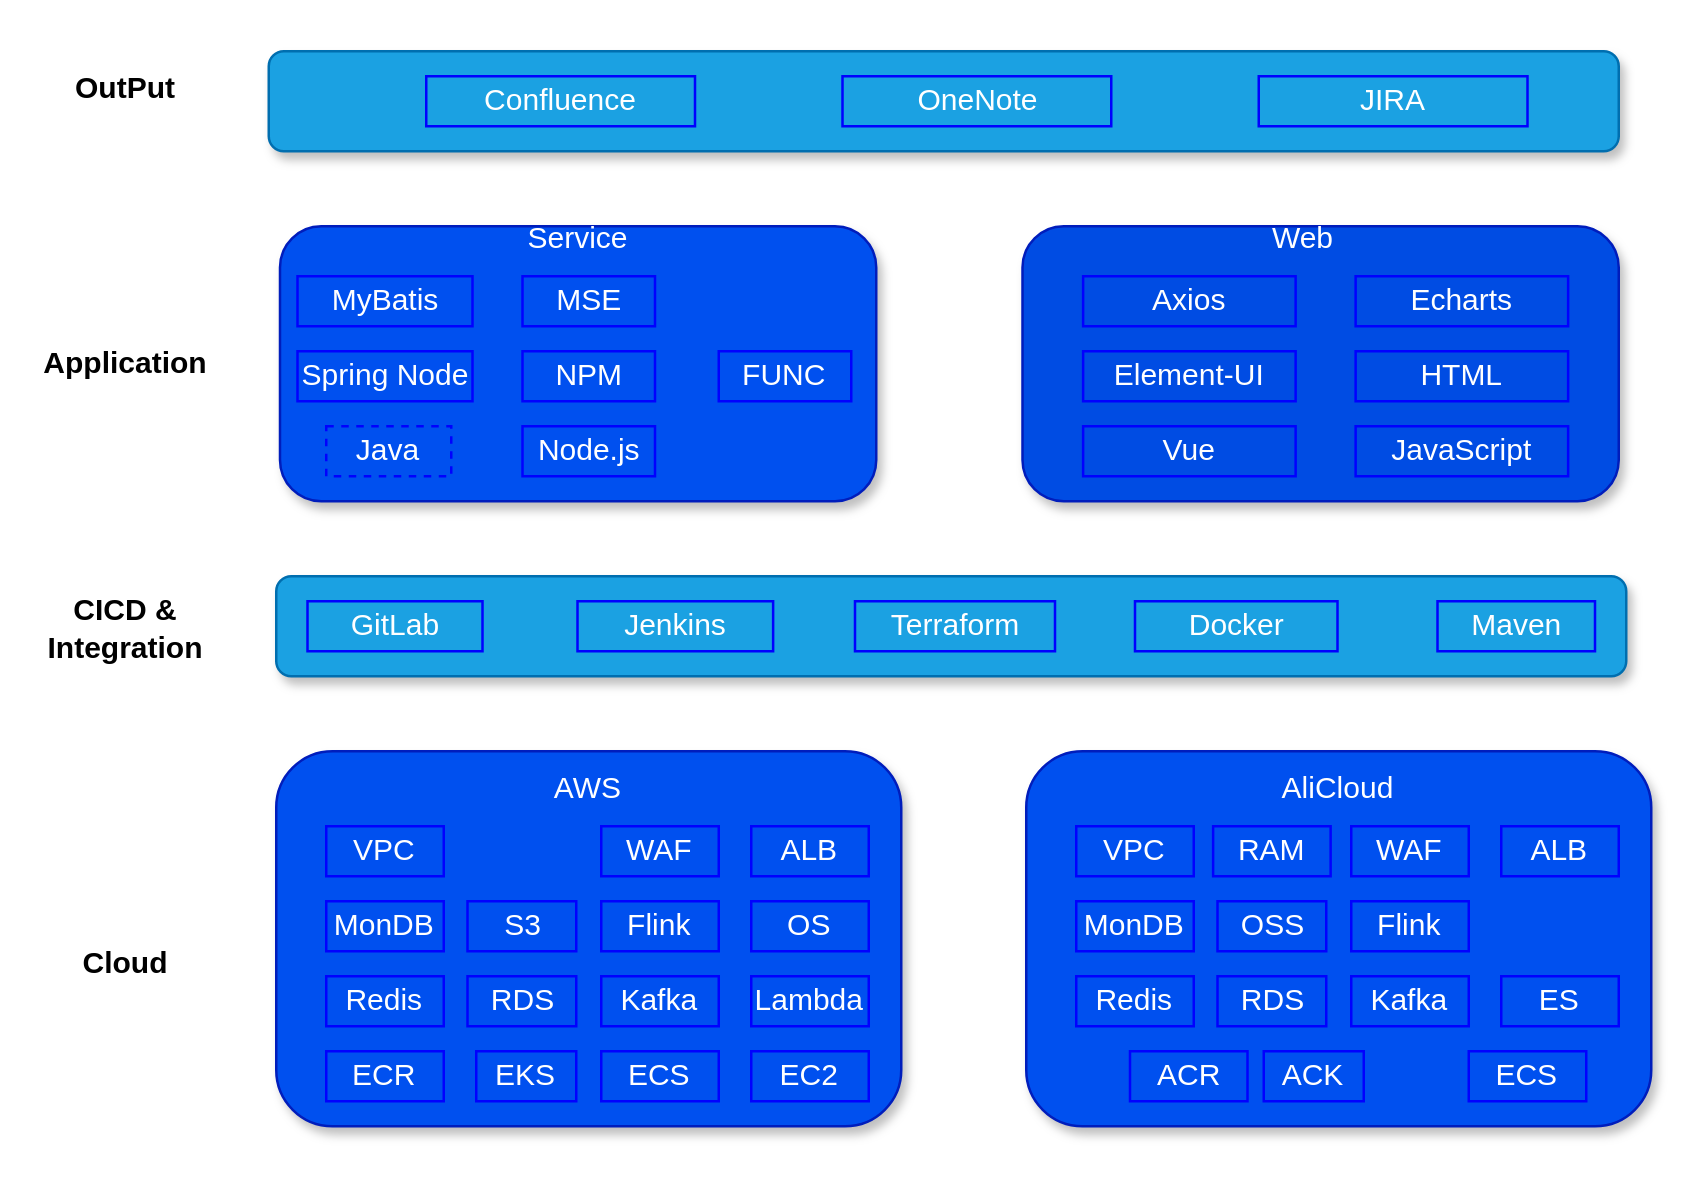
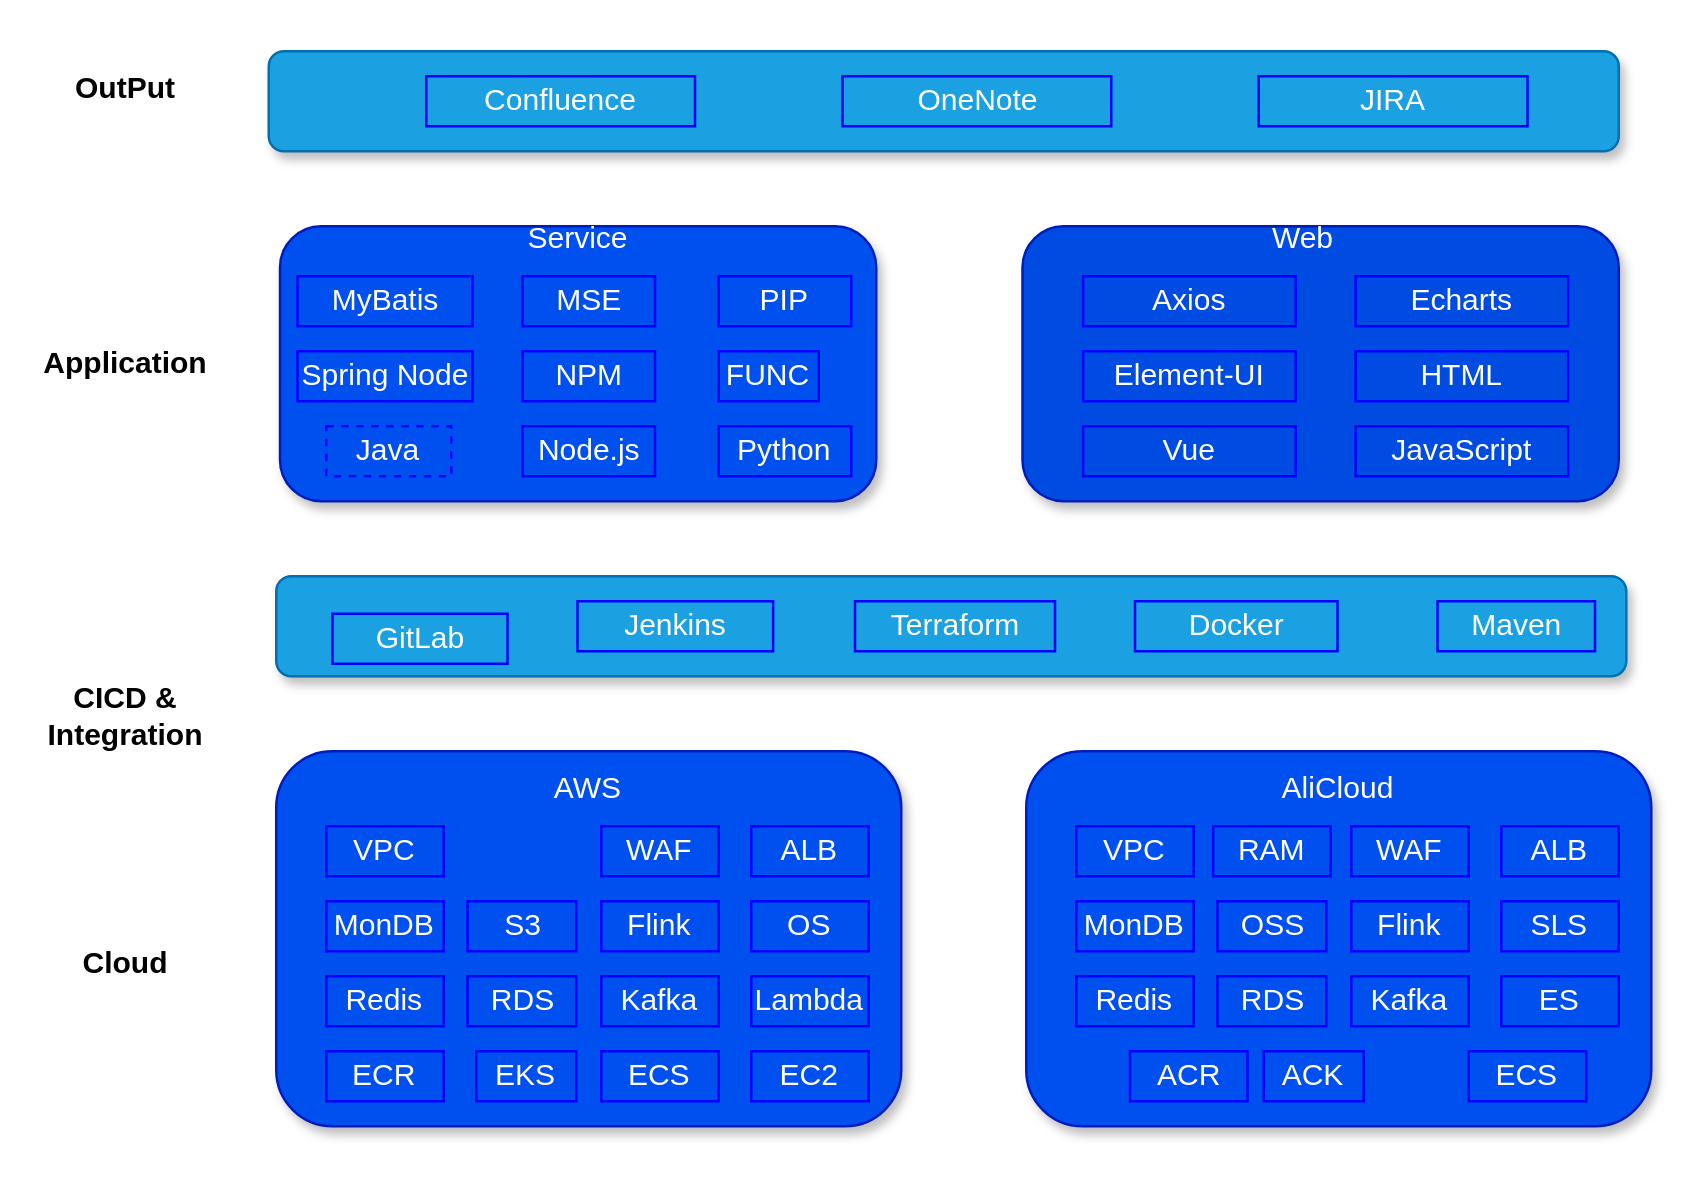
none -> (785, 301)
(785, 376) -> (769, 376)
none -> (785, 451)
(395, 626) -> (420, 639)
(126, 629) -> (126, 716)
none -> (1560, 926)
